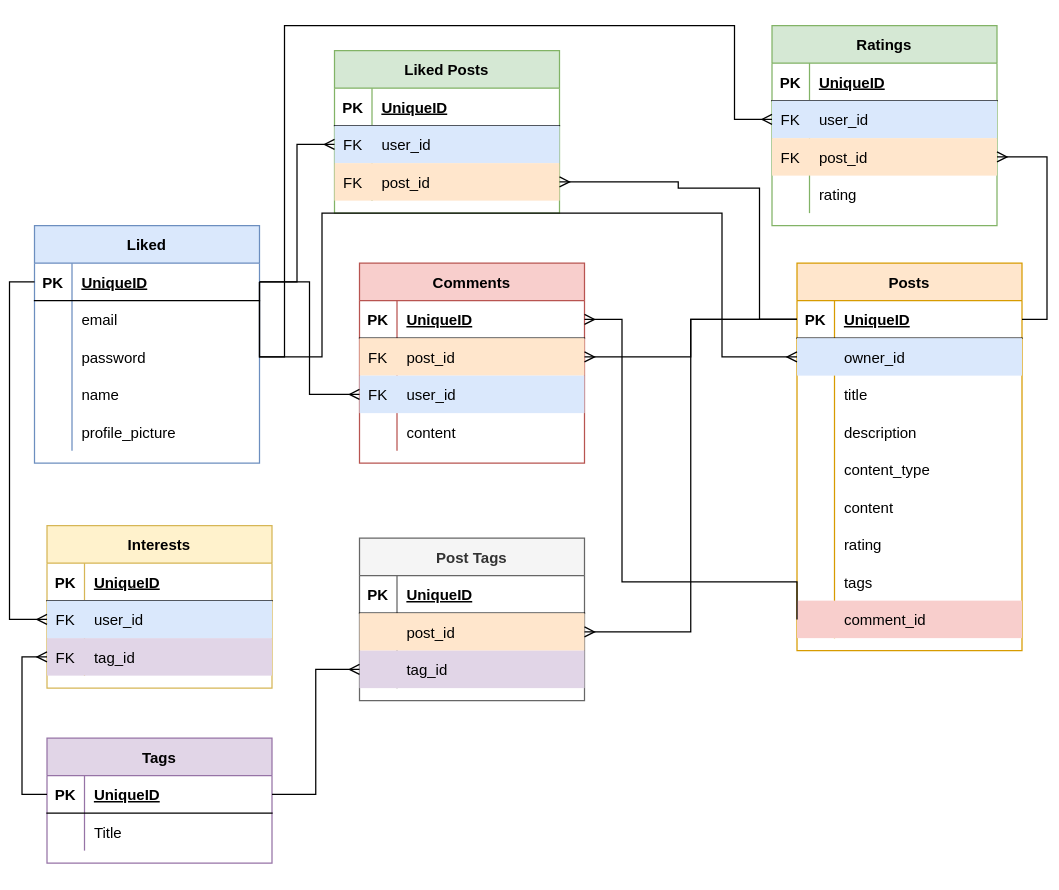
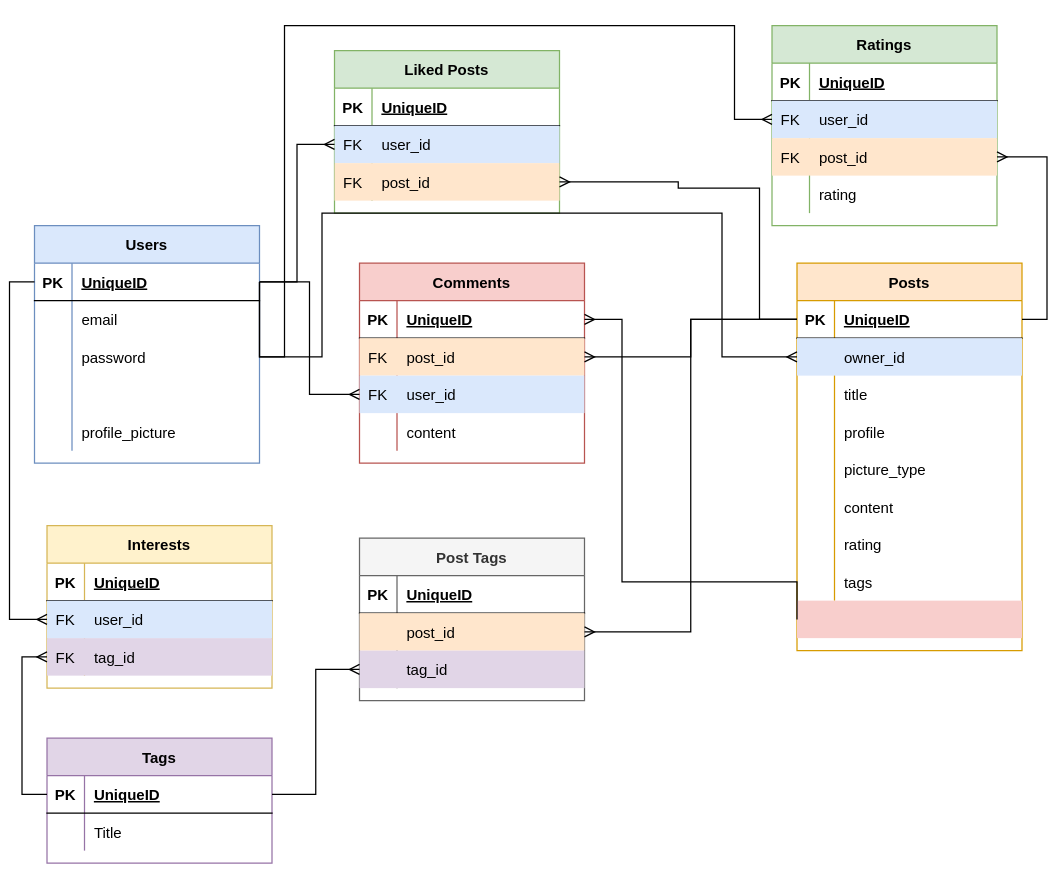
(146, 245) -> (146, 245)
(166, 394) -> none
(886, 433) -> (869, 433)
(894, 470) -> (892, 470)
(928, 619) -> none
